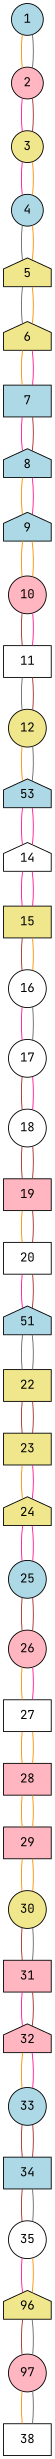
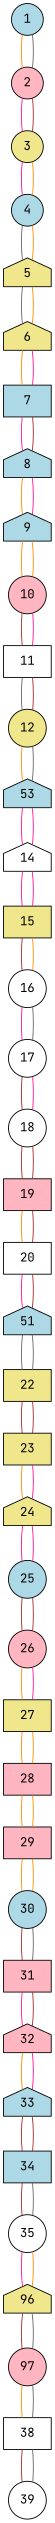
(27, 1716) -> (27, 1716)
(27, 1910) -> (27, 1910)
(27, 2106) -> (27, 2103)
none -> (27, 2500)
